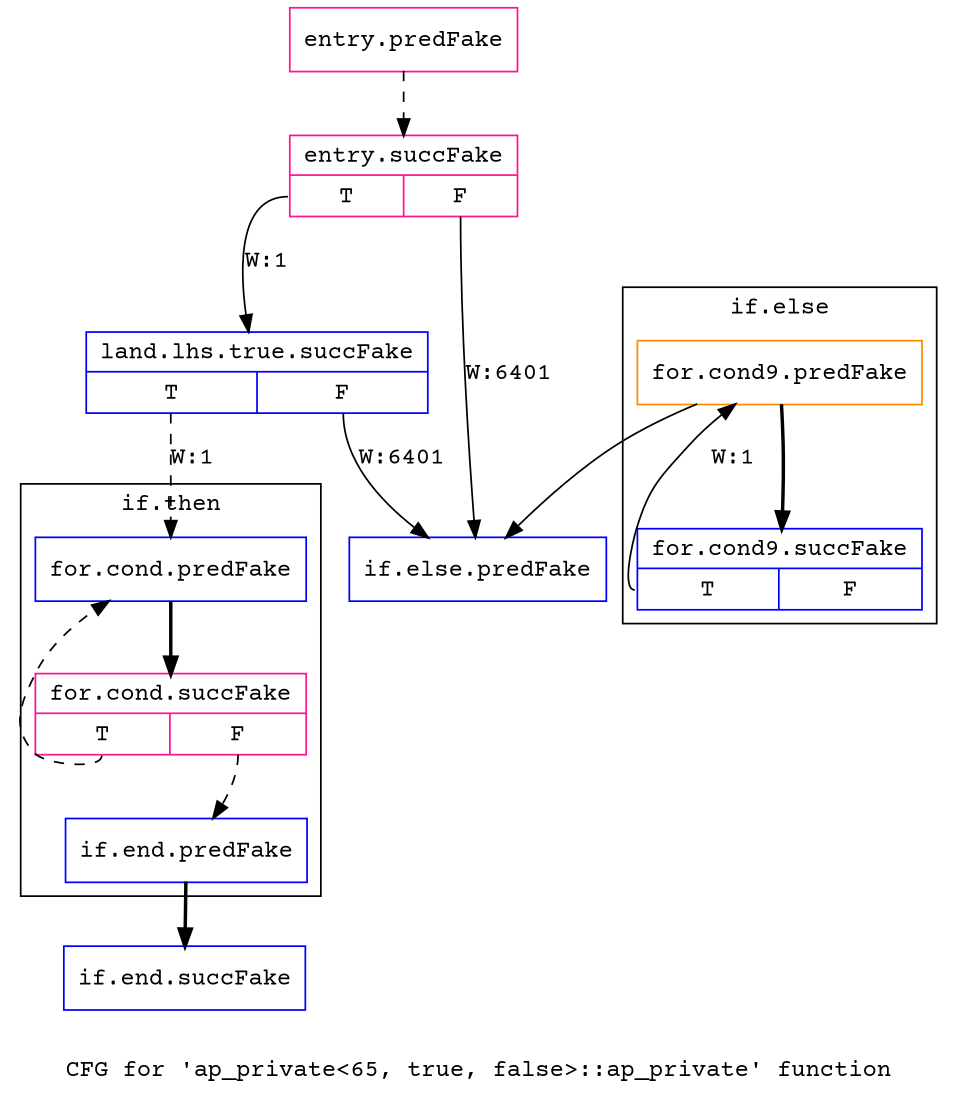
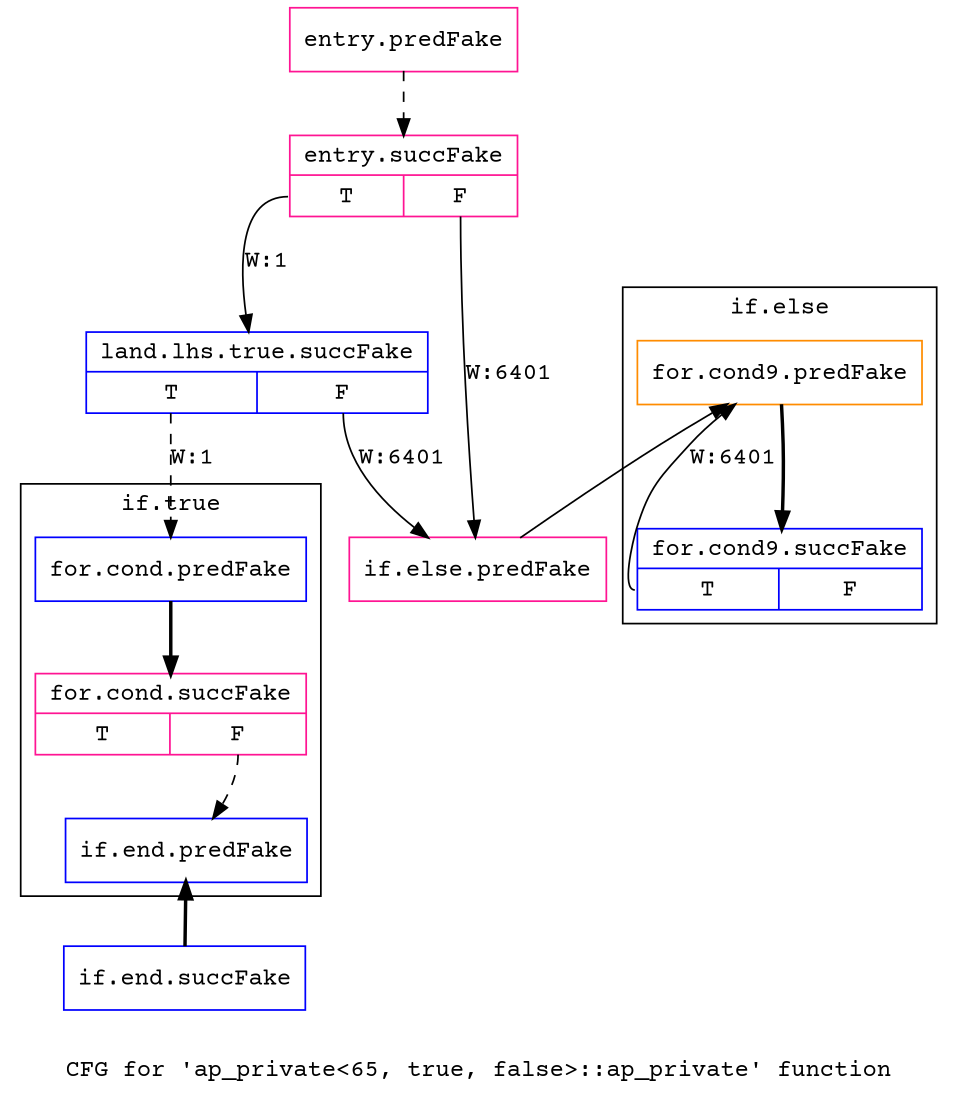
(601, 455) -> (610, 477)
(733, 457) -> (733, 457)
(171, 504) -> (171, 504)
(478, 569) -> (478, 569)
(33, 678) -> none
(186, 907) -> (185, 923)
